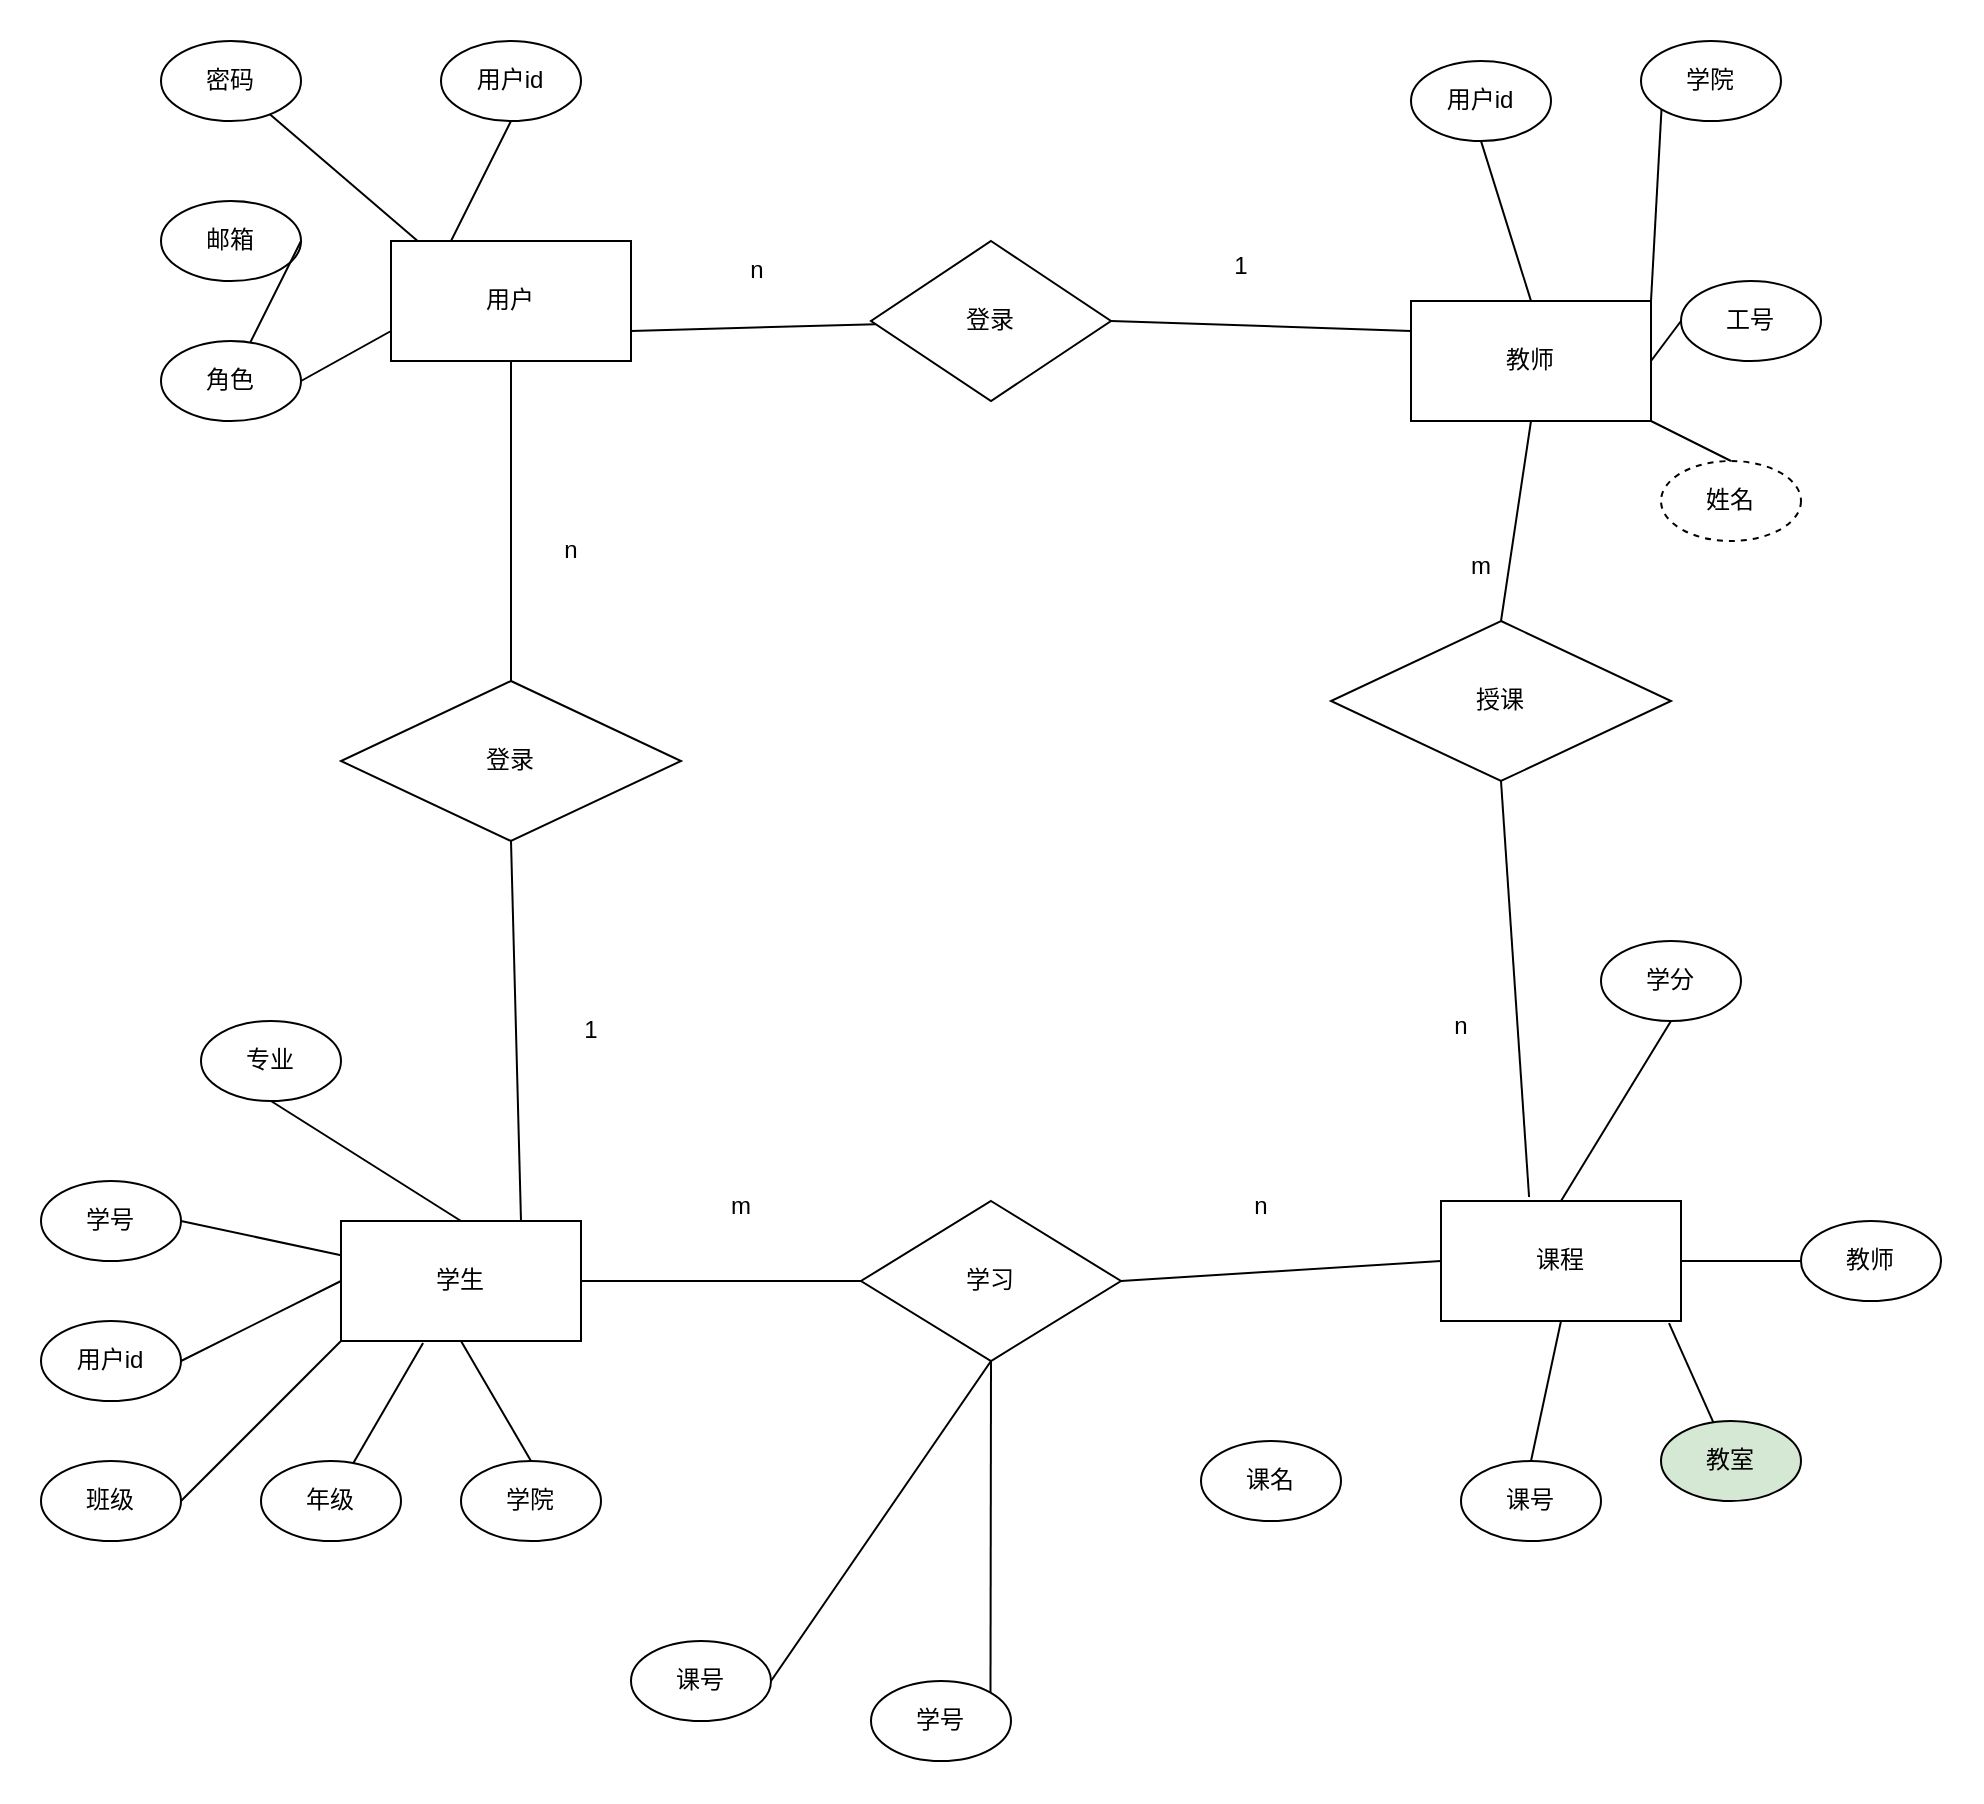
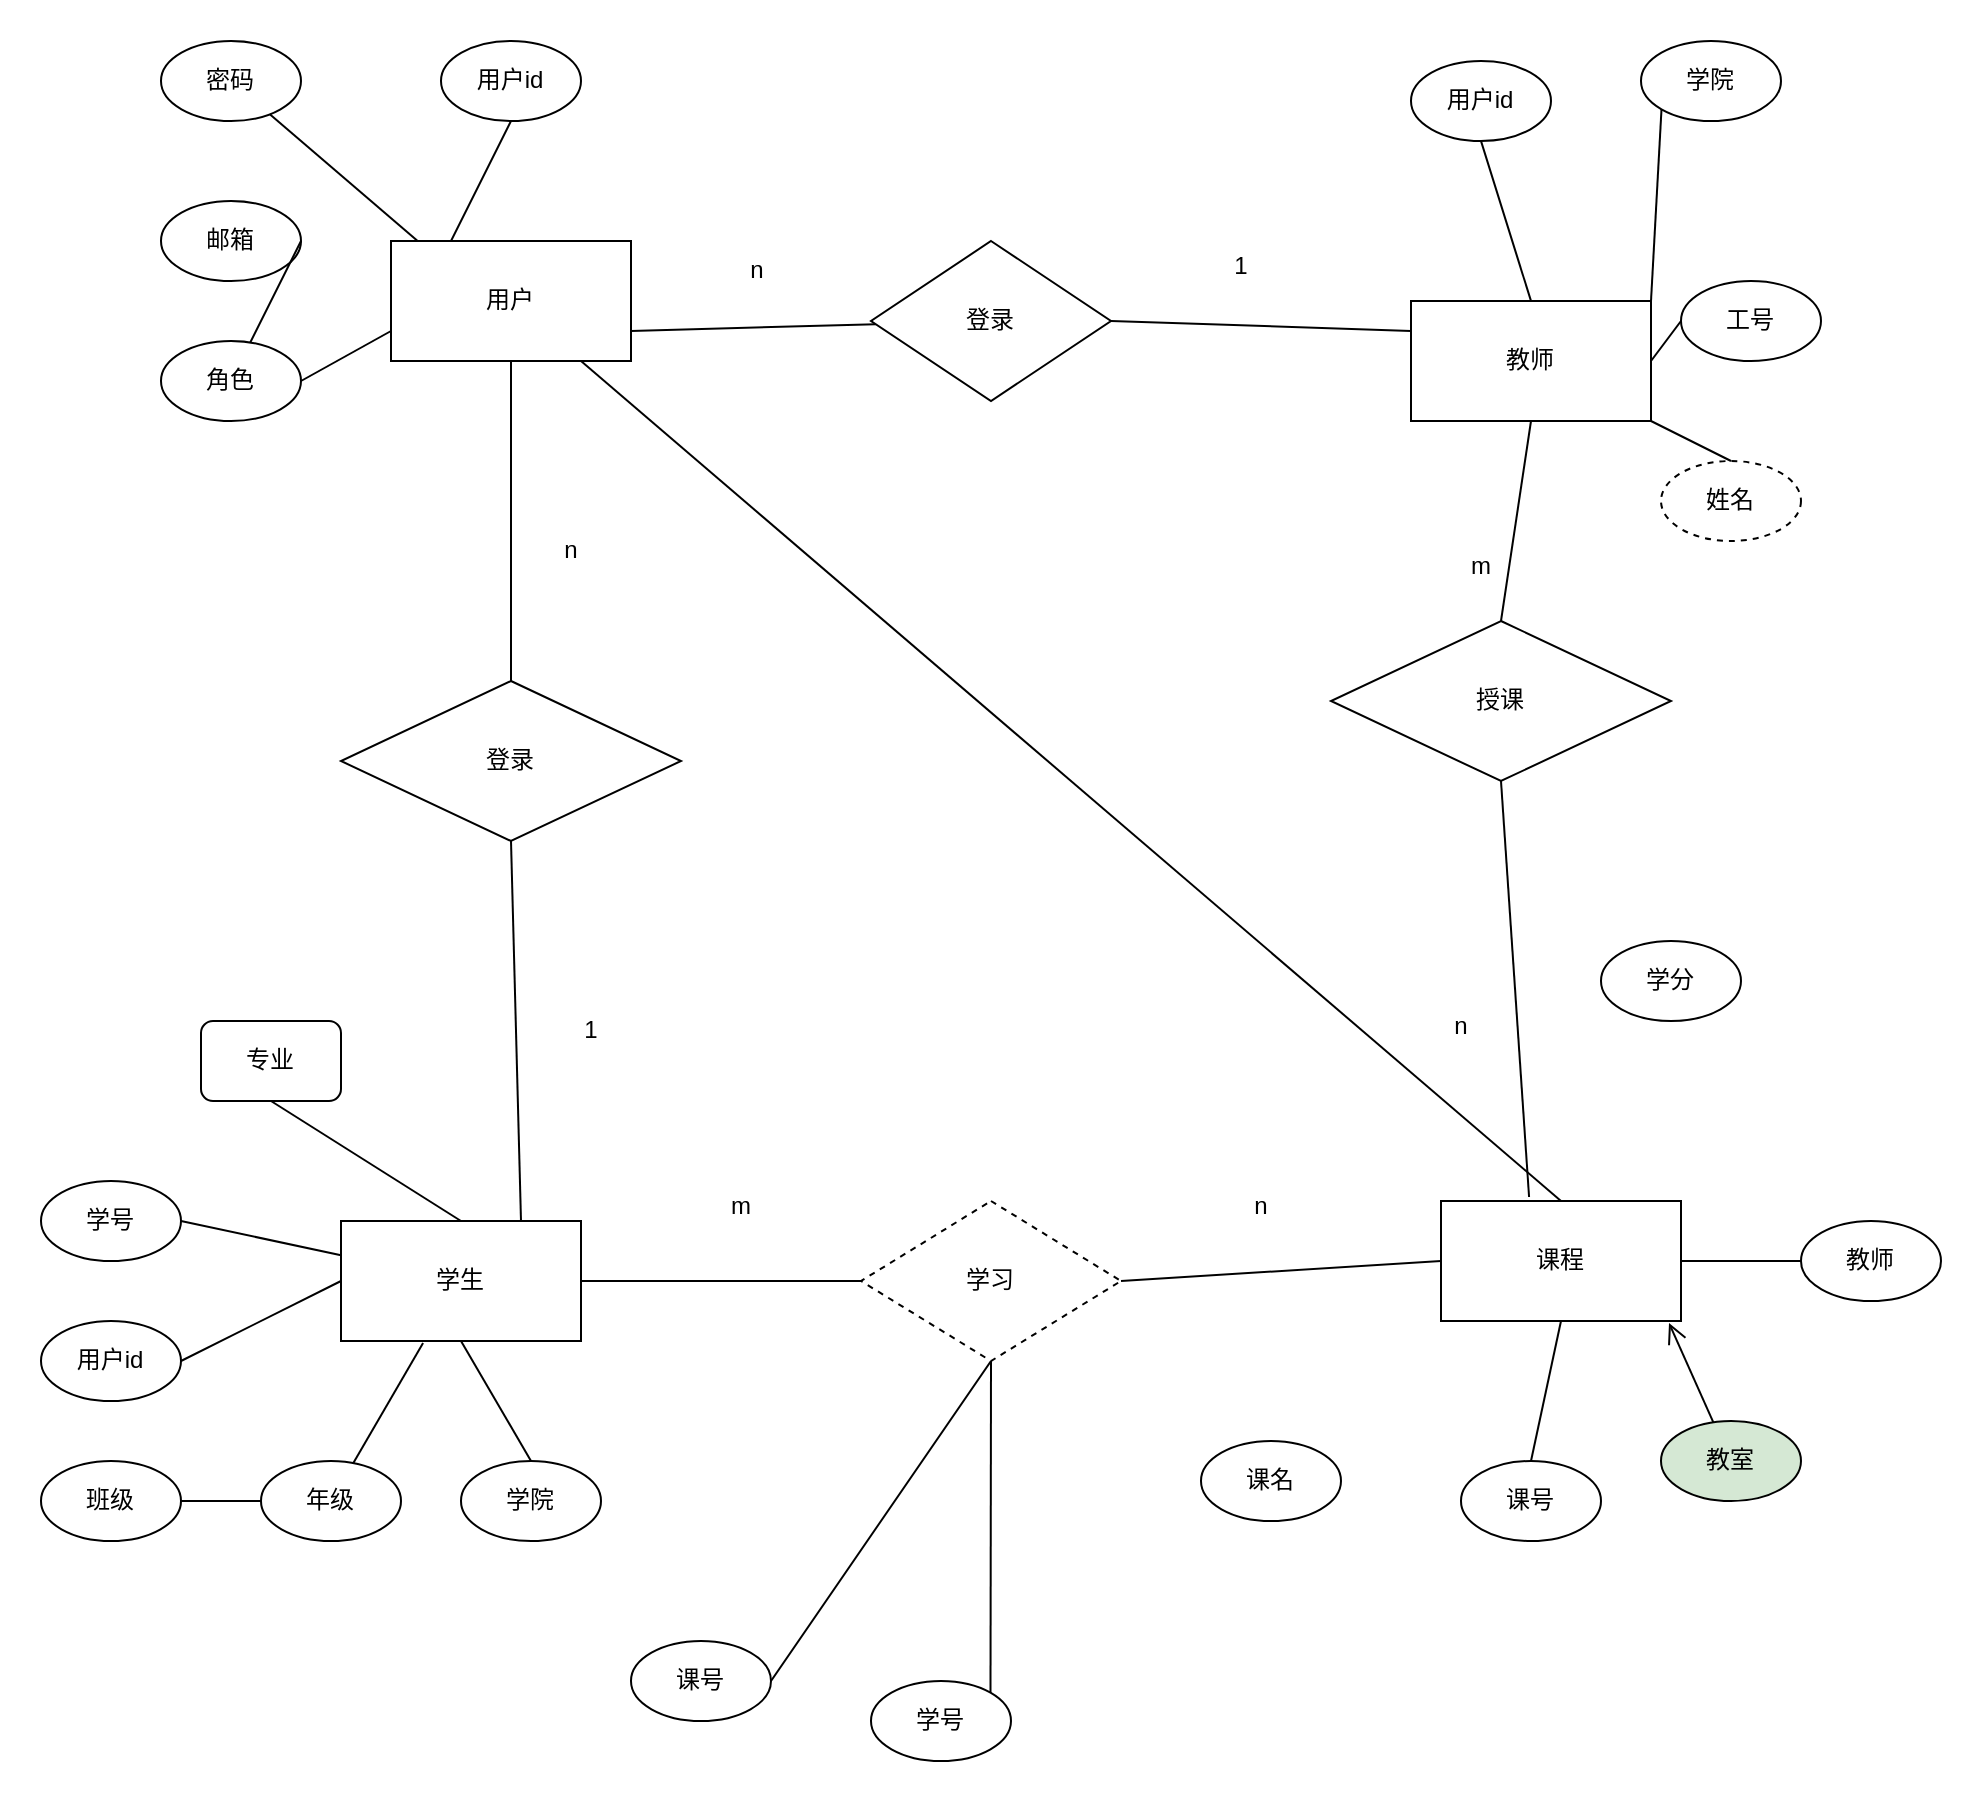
(271, 1061) -> (271, 1061)
(1616, 1110) -> (1051, 764)
(991, 1281) -> (991, 1281)
(1672, 1329) -> (1672, 1330)
(262, 1420) -> (221, 1501)
